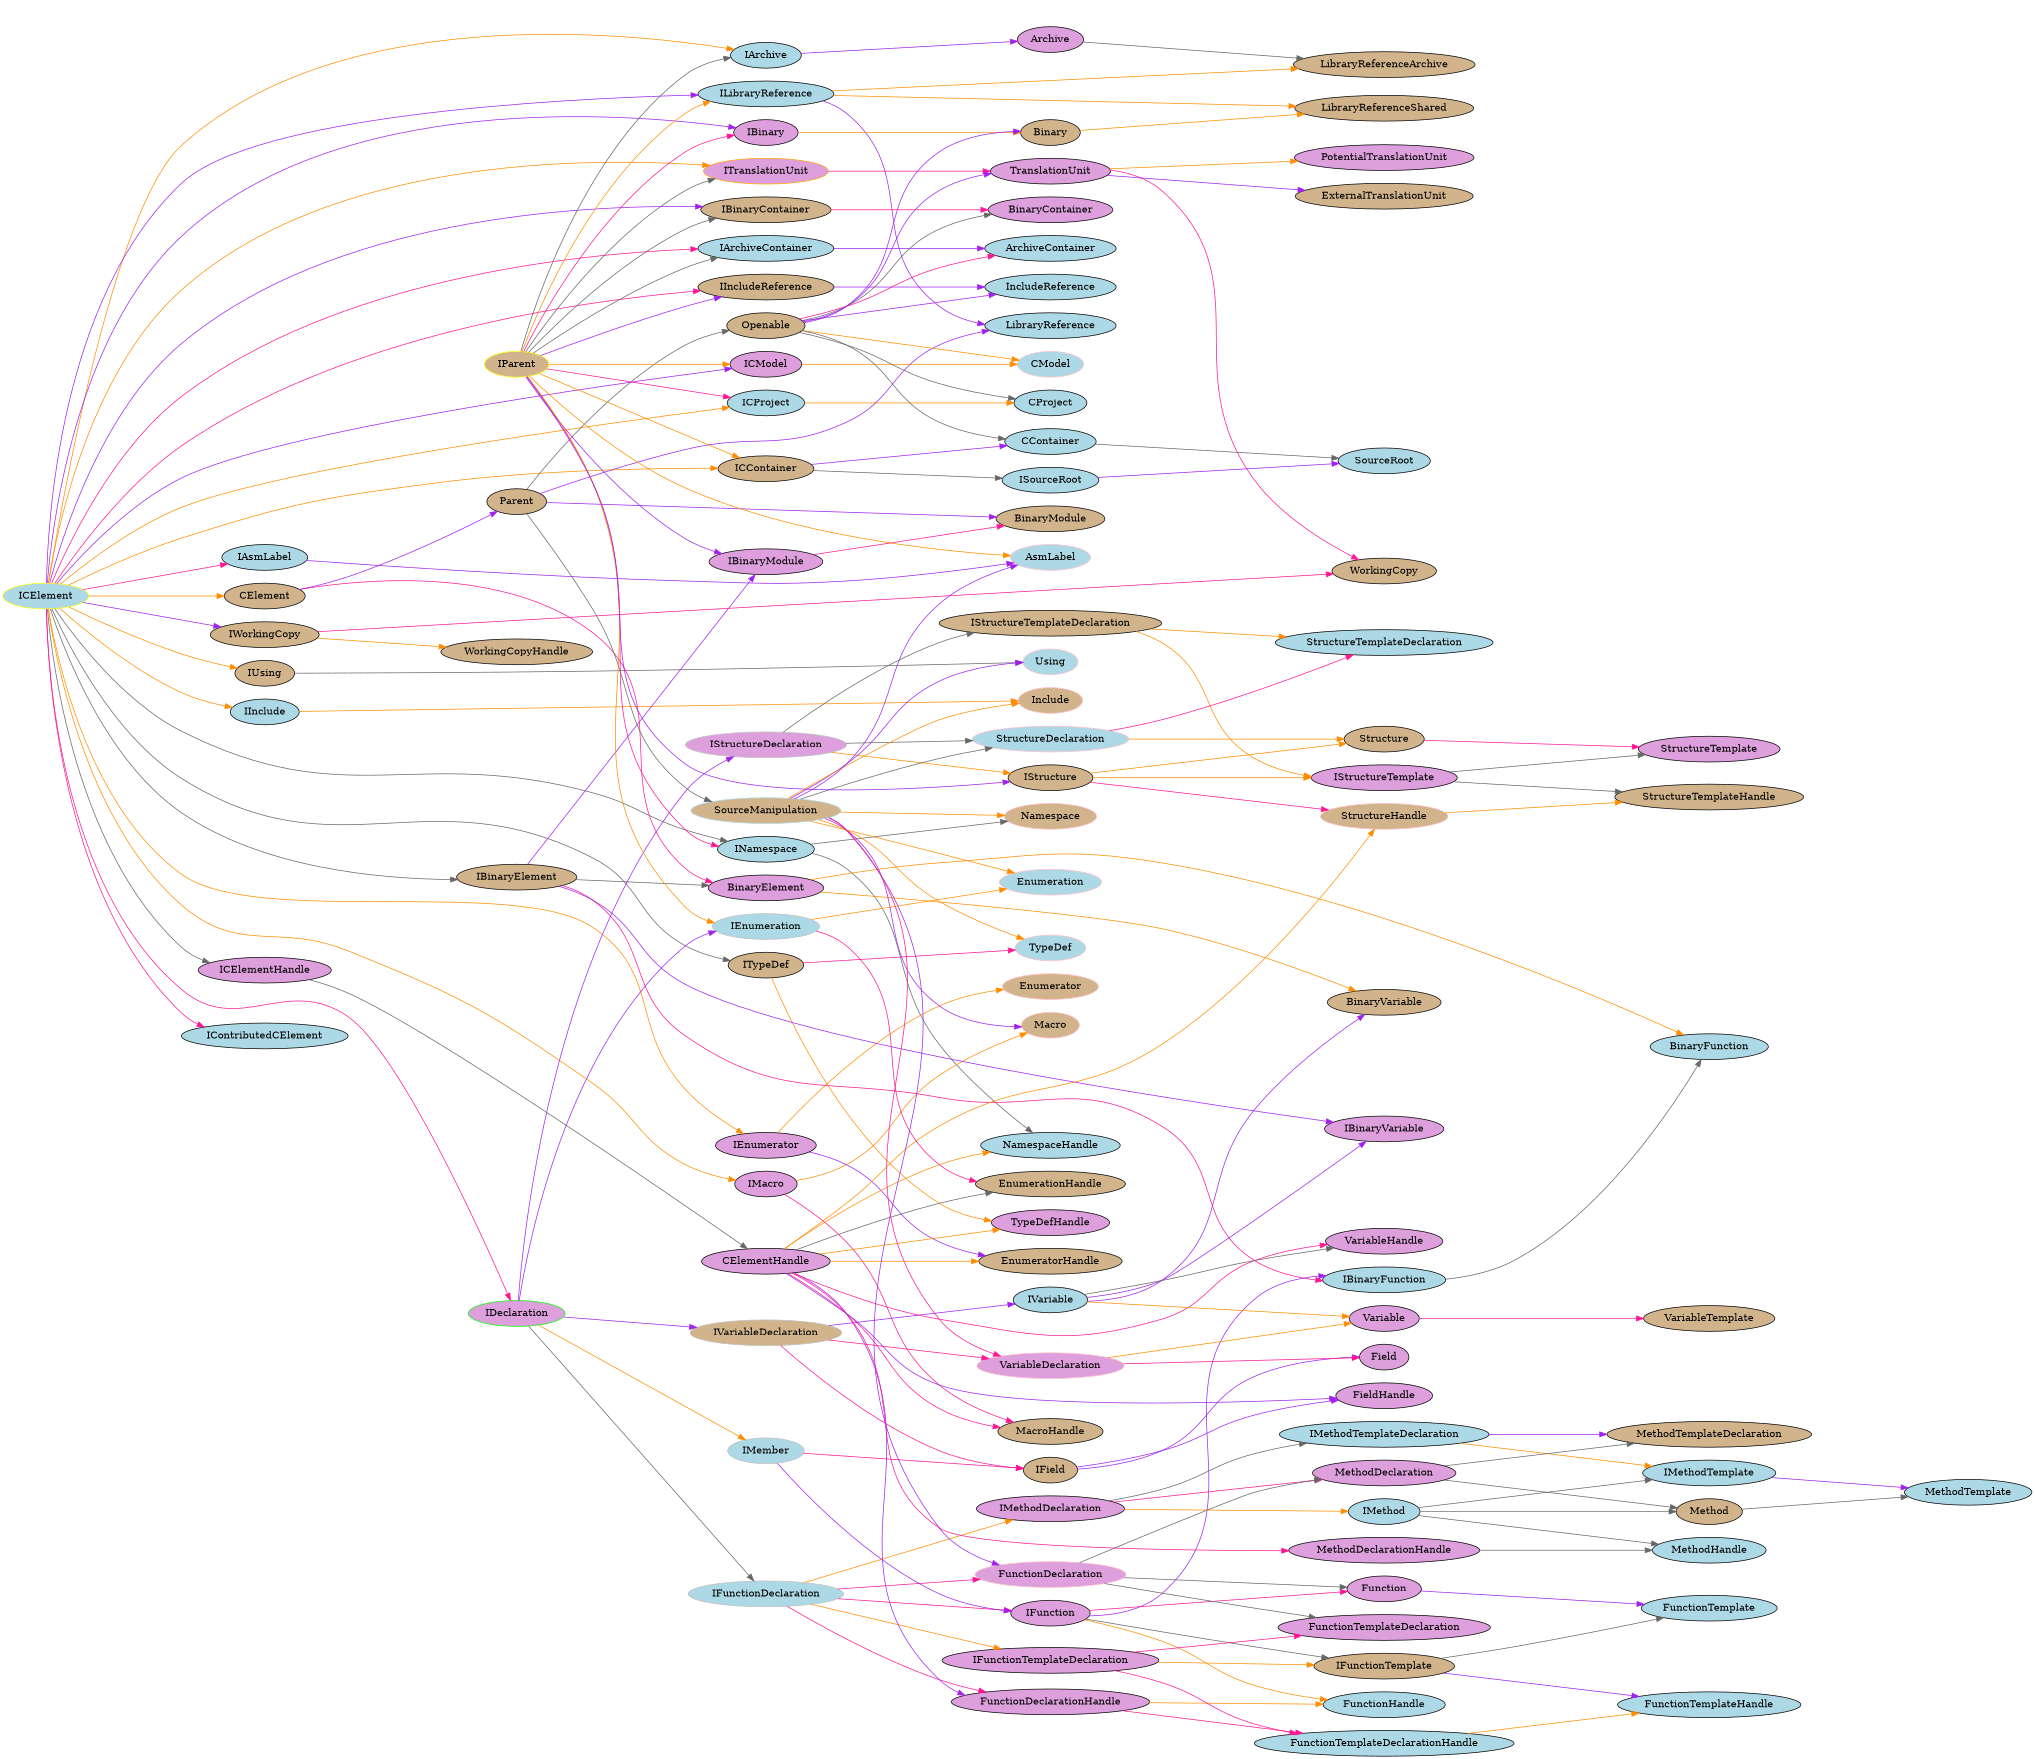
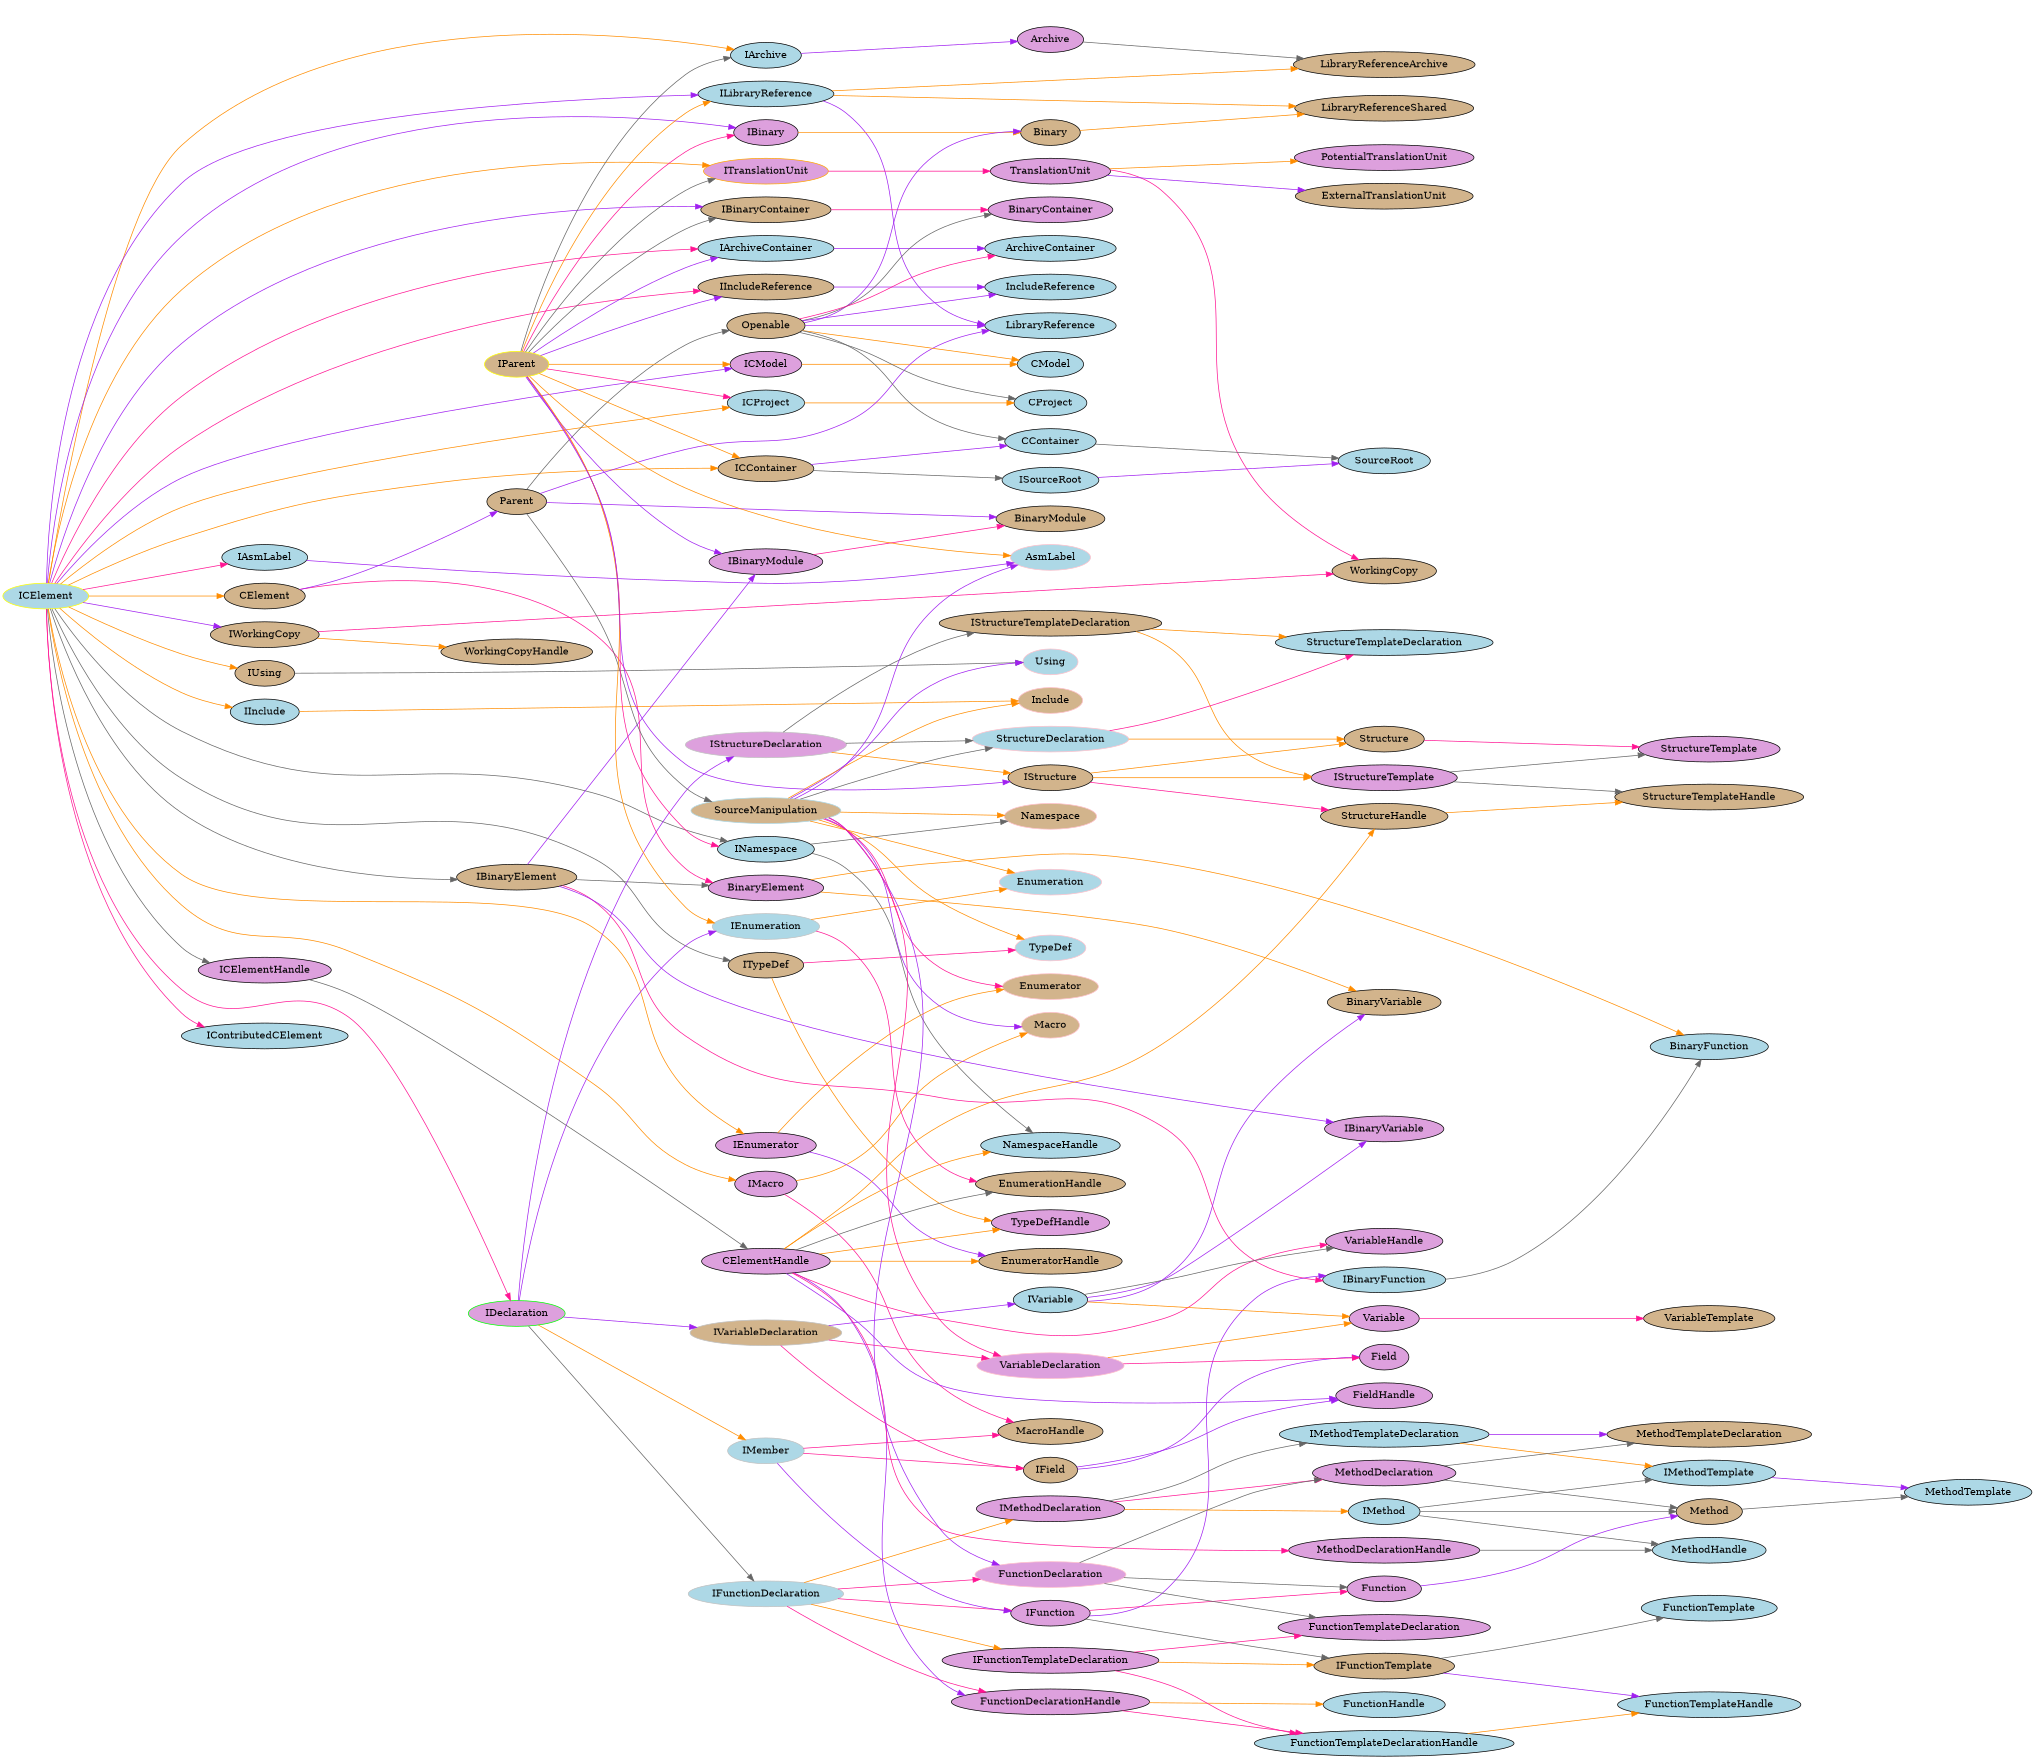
(901, 231) -> (891, 326)
(606, 307) -> (606, 307)
(1050, 364) -> (1050, 364)
(1384, 816) -> (1384, 816)
none -> (913, 943)
(886, 1358) -> (898, 1442)
(1529, 1597) -> (1547, 1557)
(1197, 1658) -> none
